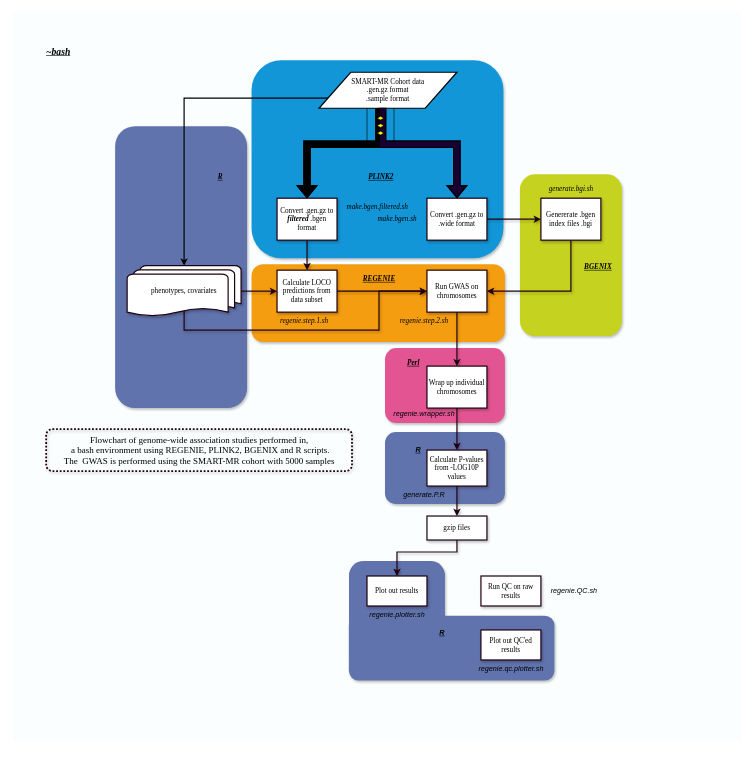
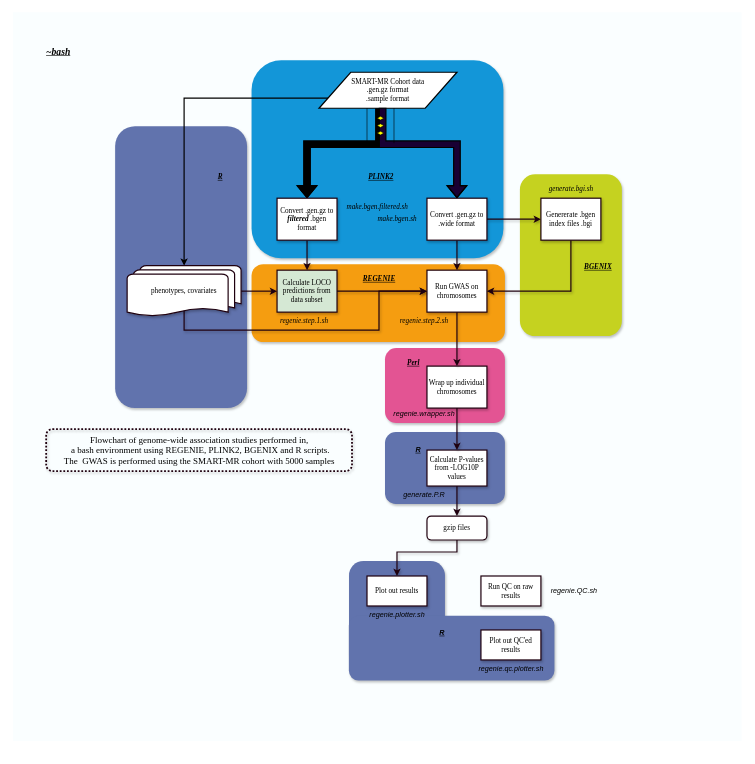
none -> (457, 252)
(307, 291) -> (307, 291)
(457, 528) -> (457, 528)
